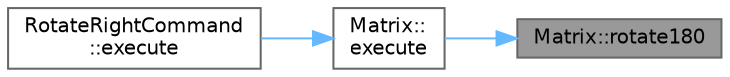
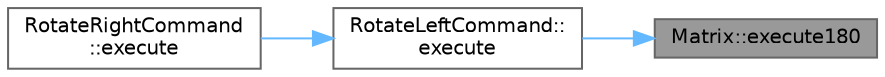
(389, 38) -> (458, 38)
(619, 38) -> (766, 38)
